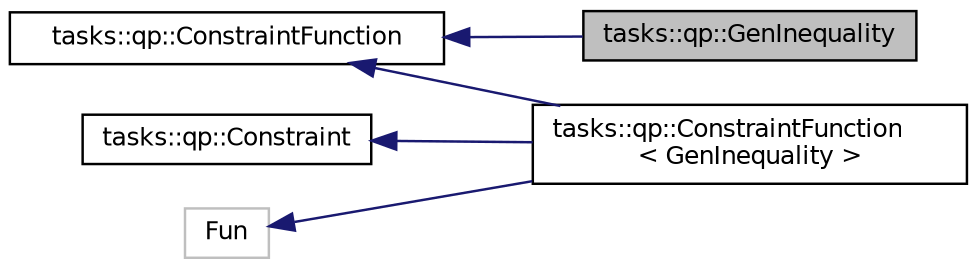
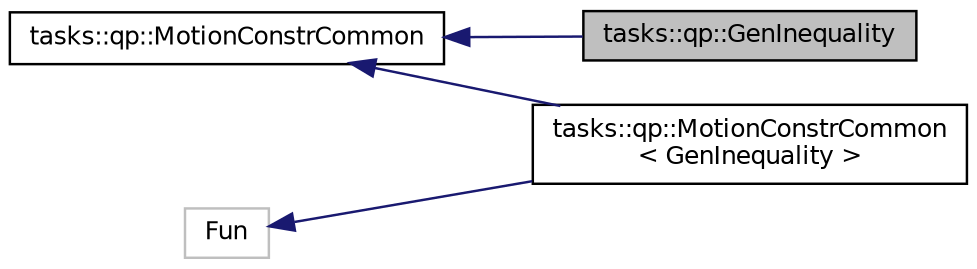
(227, 38) -> (227, 38)
(227, 139) -> none
(750, 144) -> (750, 144)
